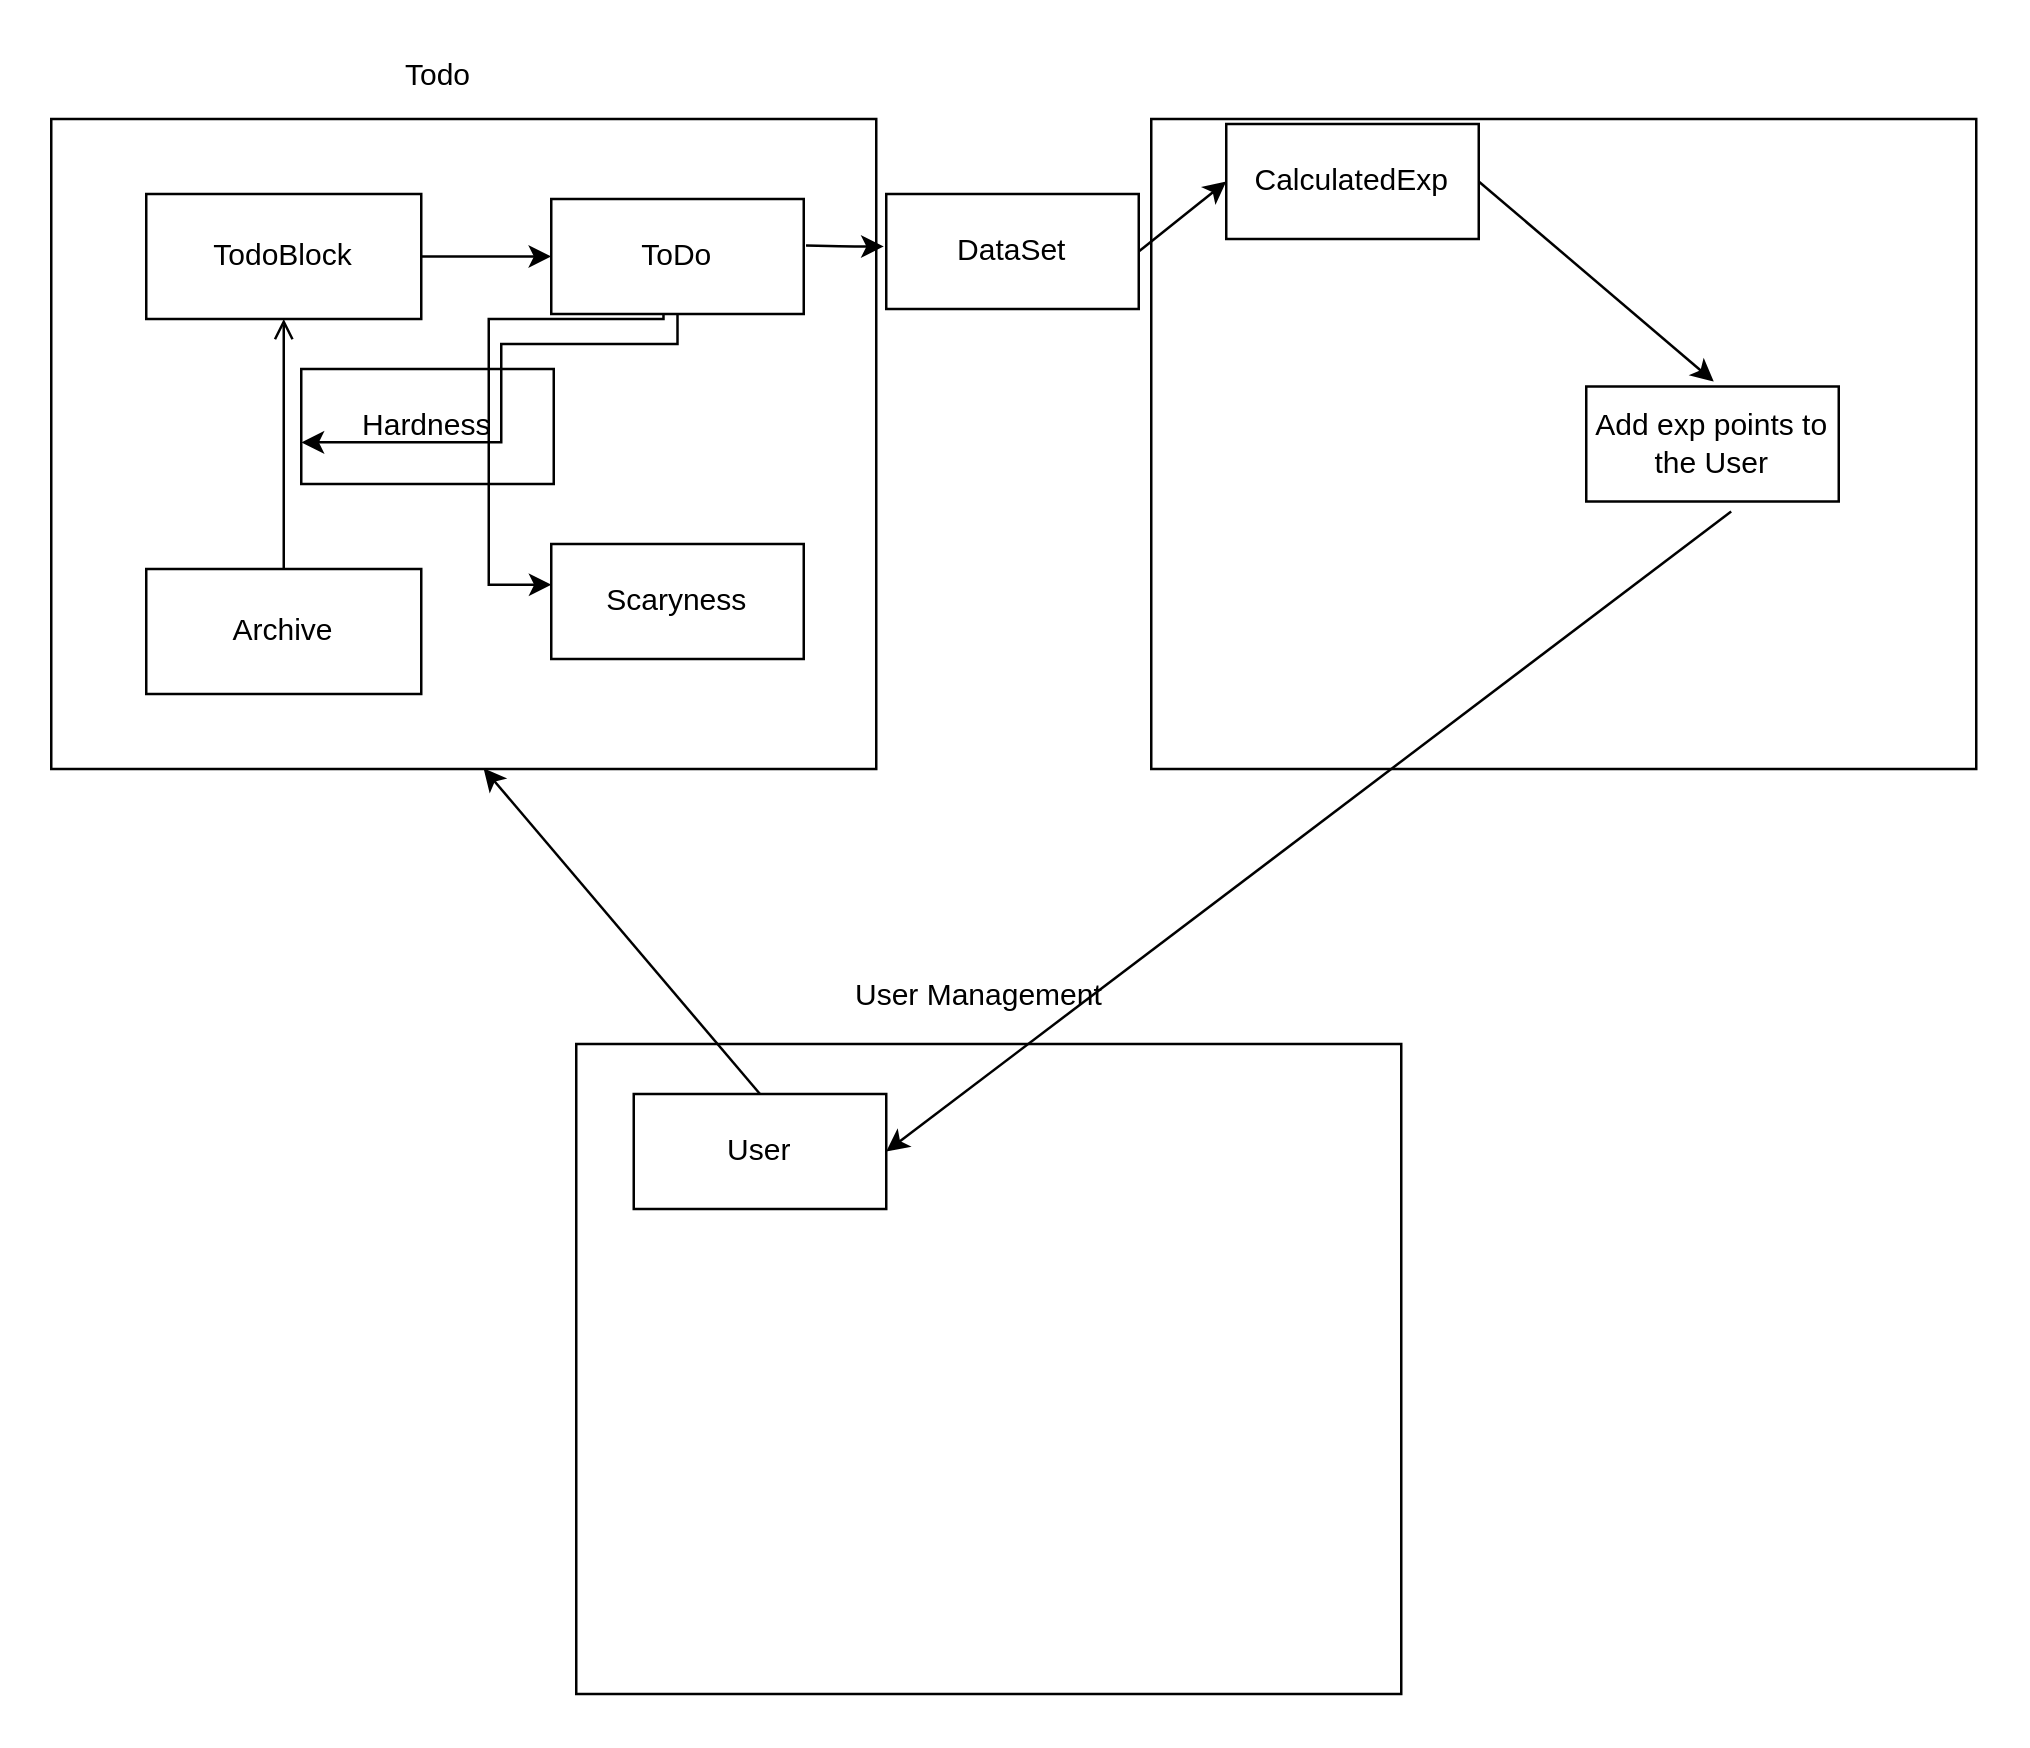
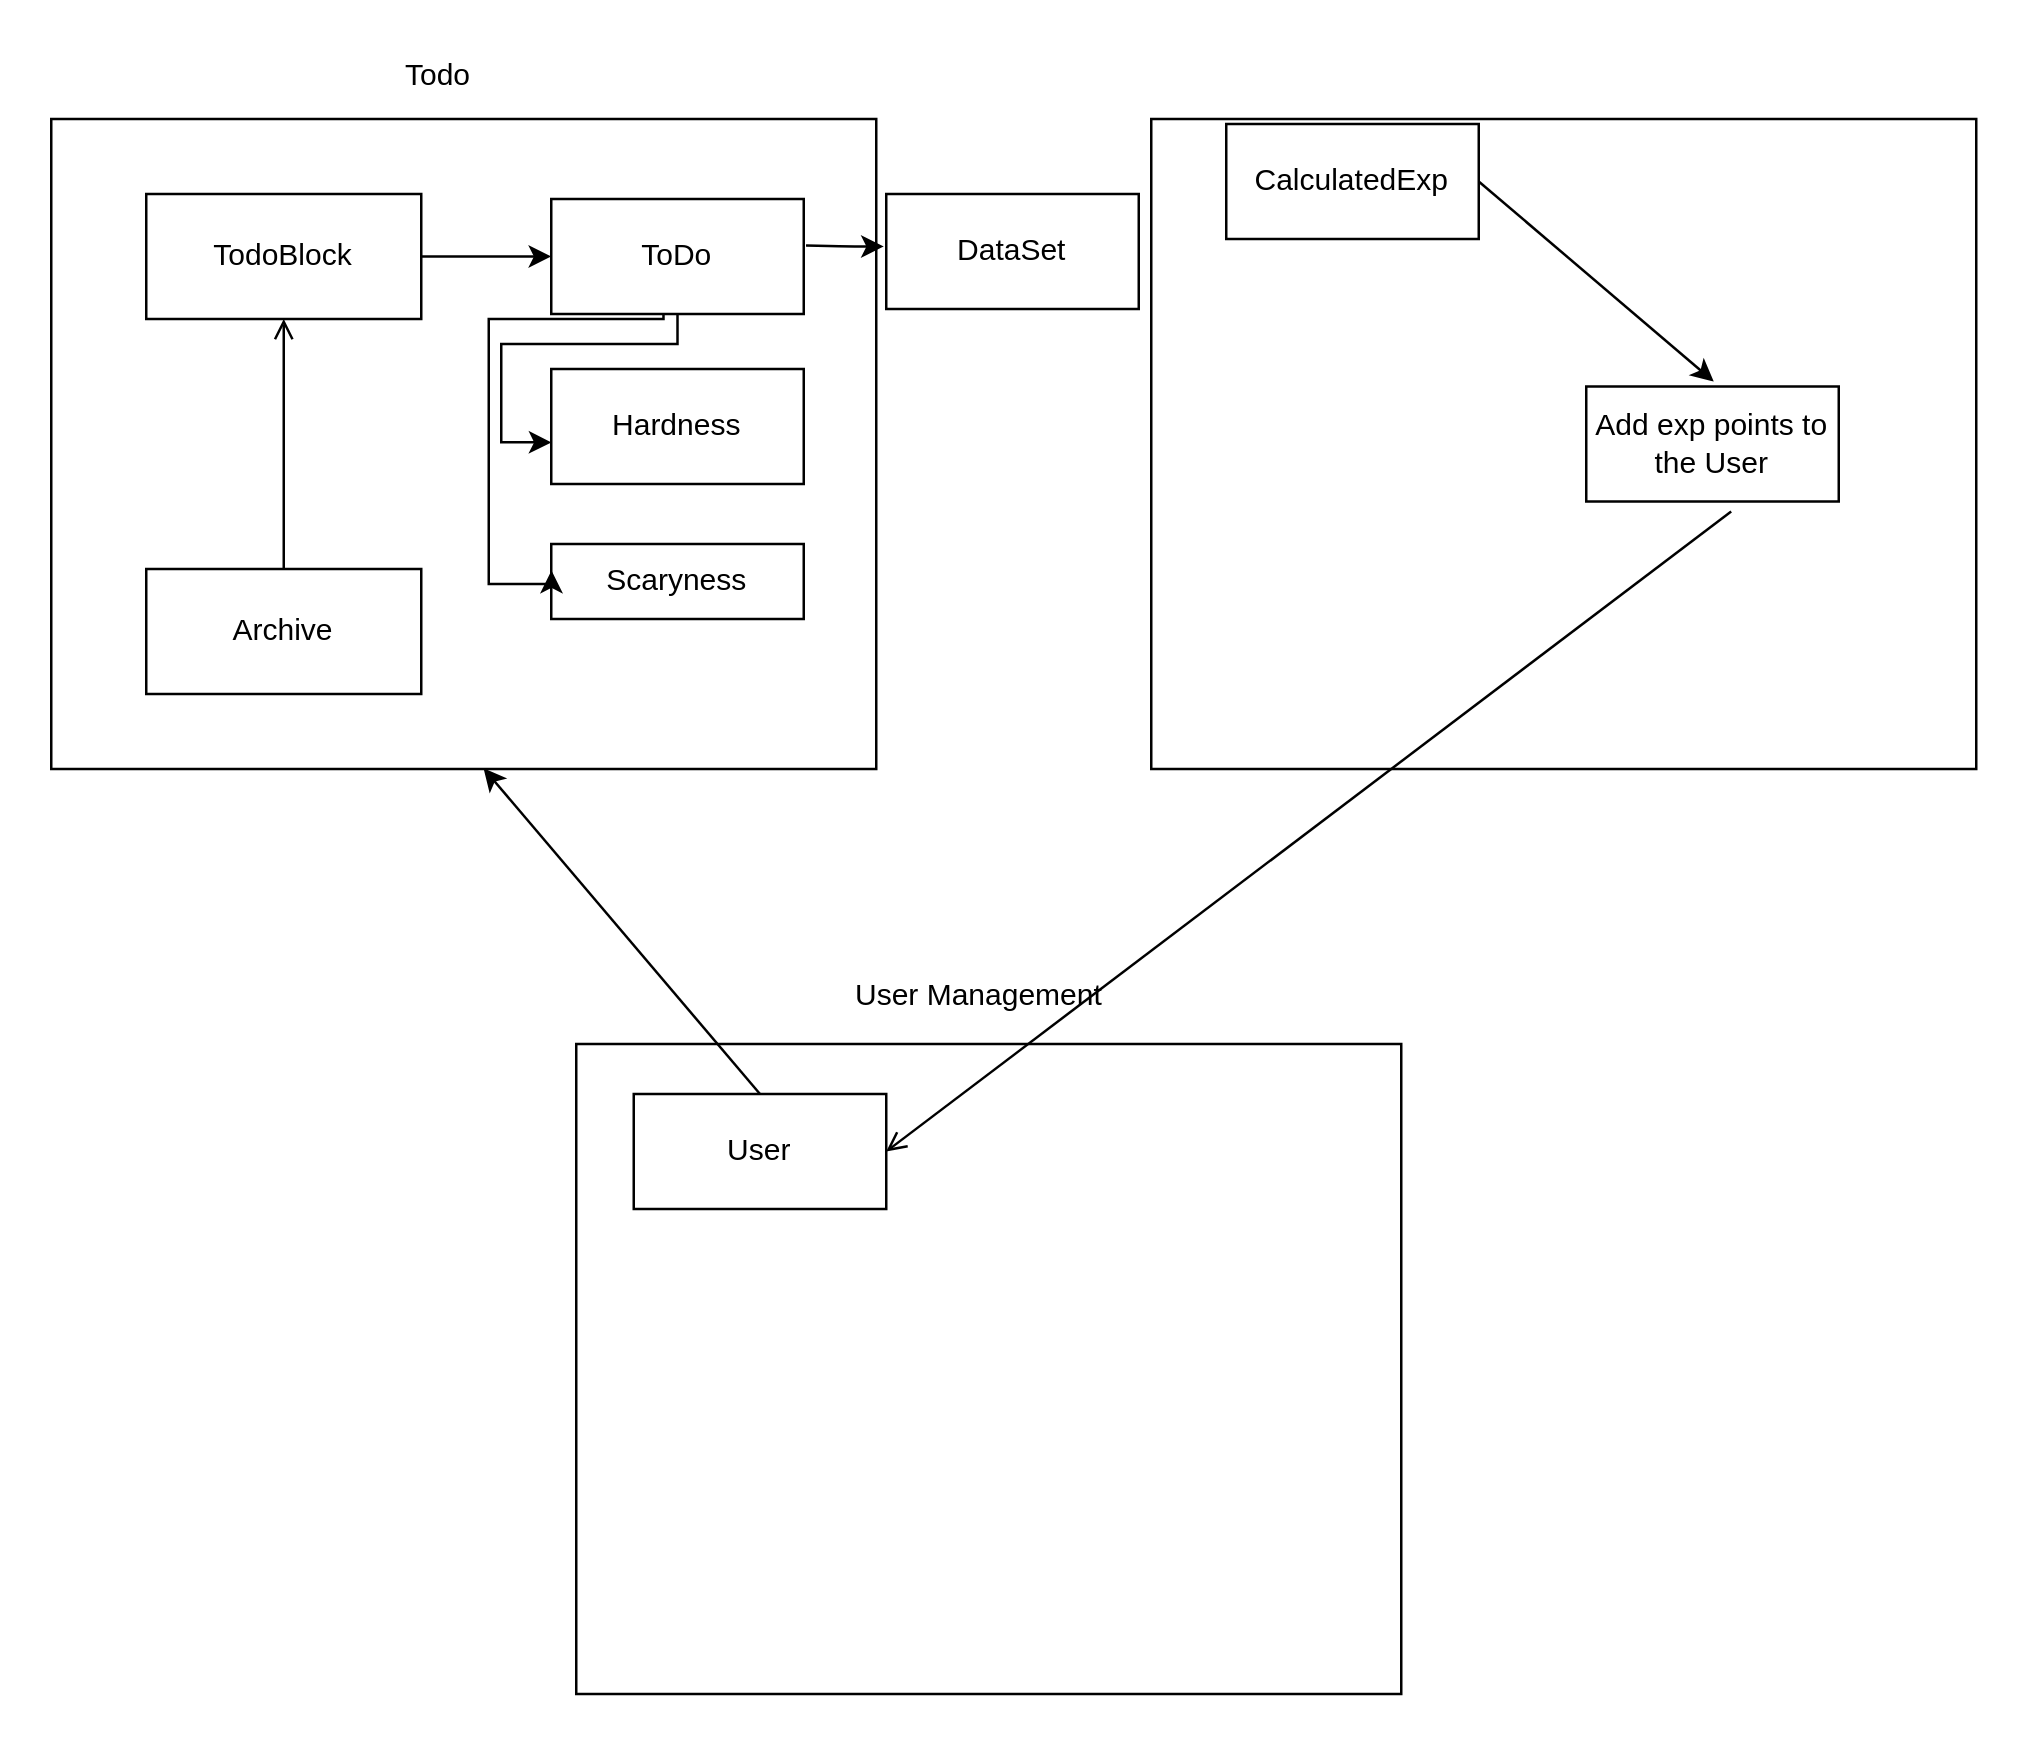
(1176, 221) -> none
(428, 426) -> (678, 426)
(678, 601) -> (678, 581)
(901, 1140) -> (897, 1143)
